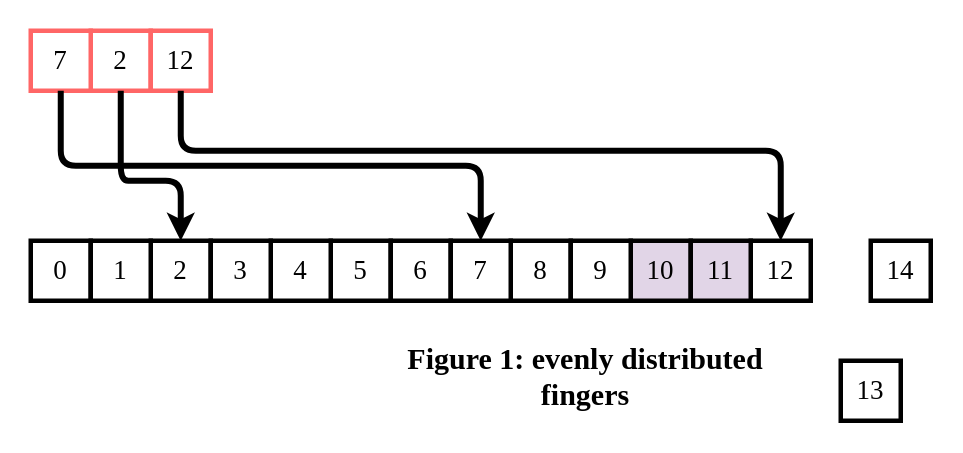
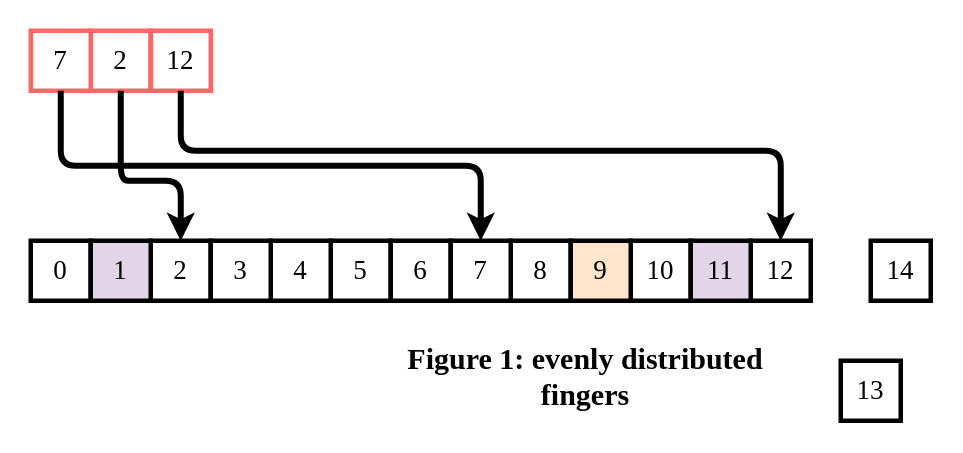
(121, 271) -> (121, 271)
(601, 271) -> (601, 271)
(661, 271) -> (661, 271)
